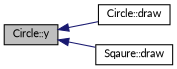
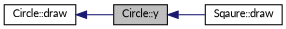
(83, 25) -> (100, 15)
